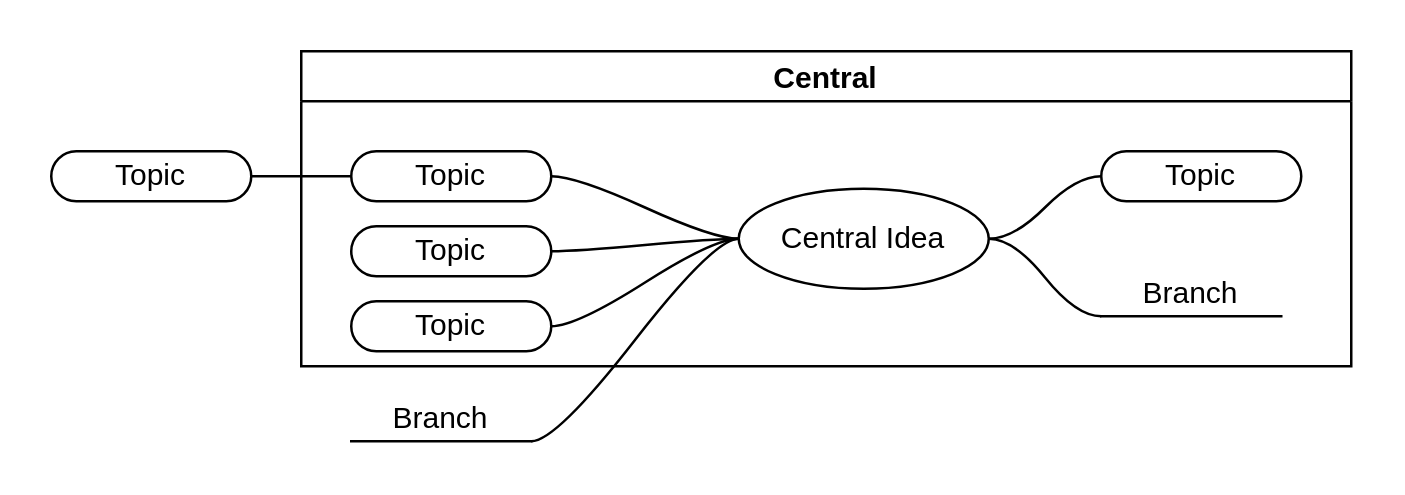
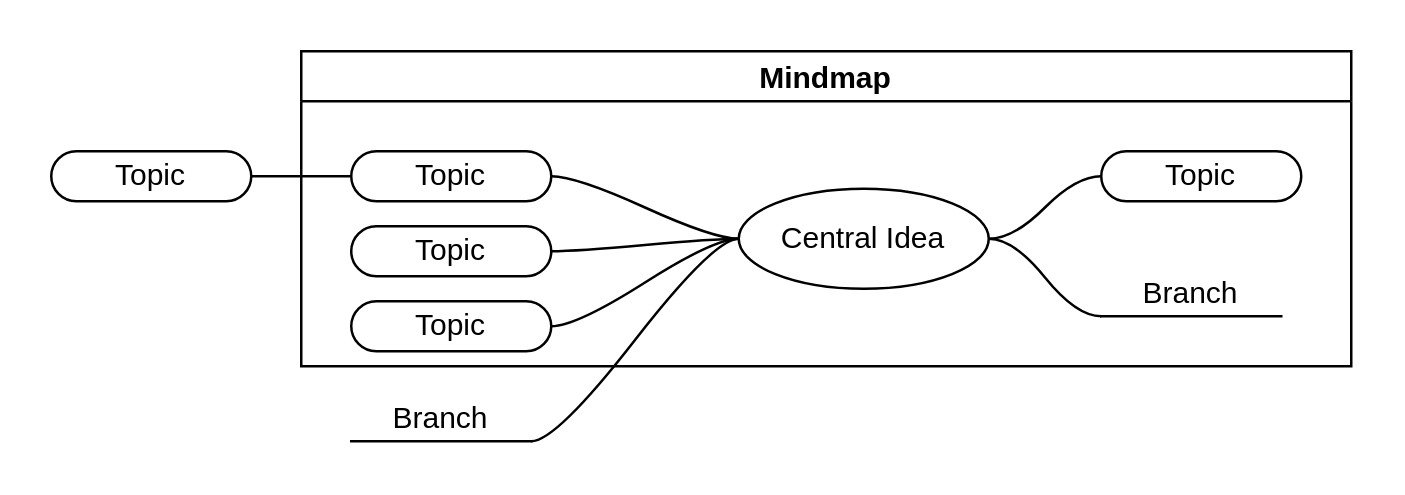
(825, 78) -> (825, 78)
